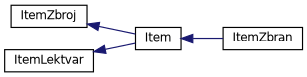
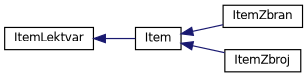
(117, 30) -> (209, 49)
